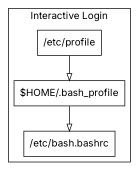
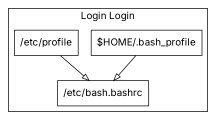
(69, 16) -> (108, 16)
(69, 65) -> (72, 66)
